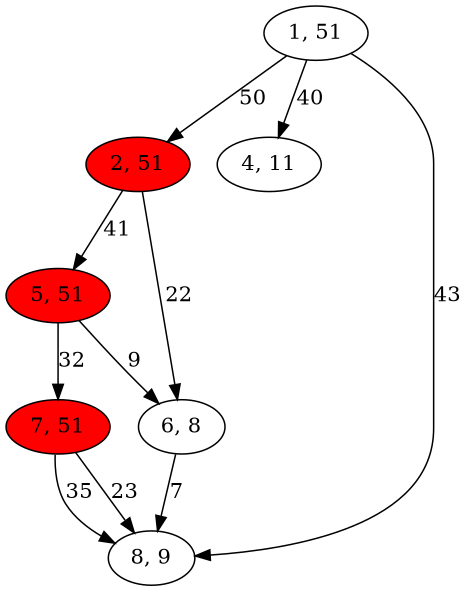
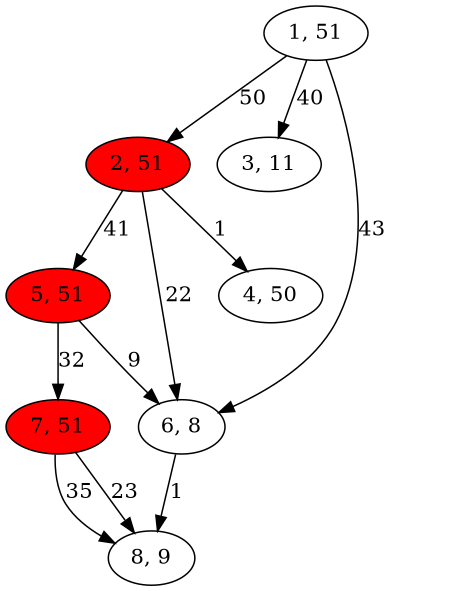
(269, 164) -> (269, 164)
none -> (271, 296)
(434, 365) -> (355, 258)
(177, 492) -> (177, 492)
